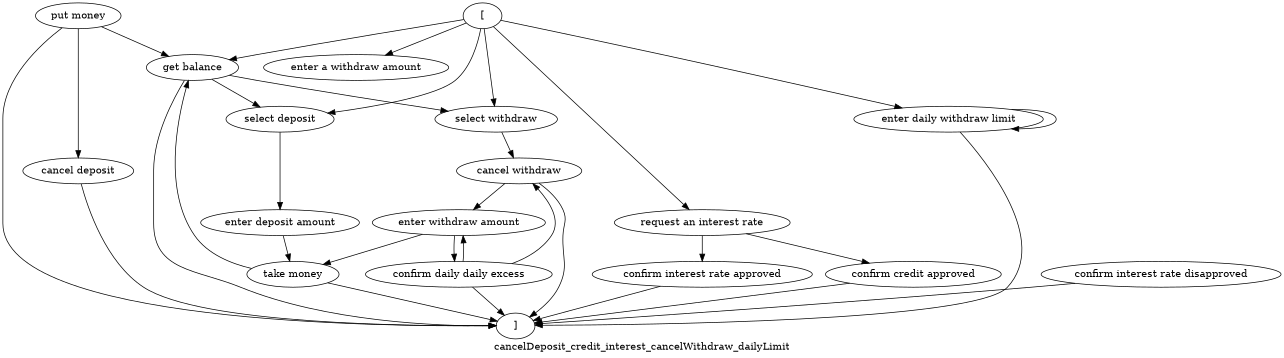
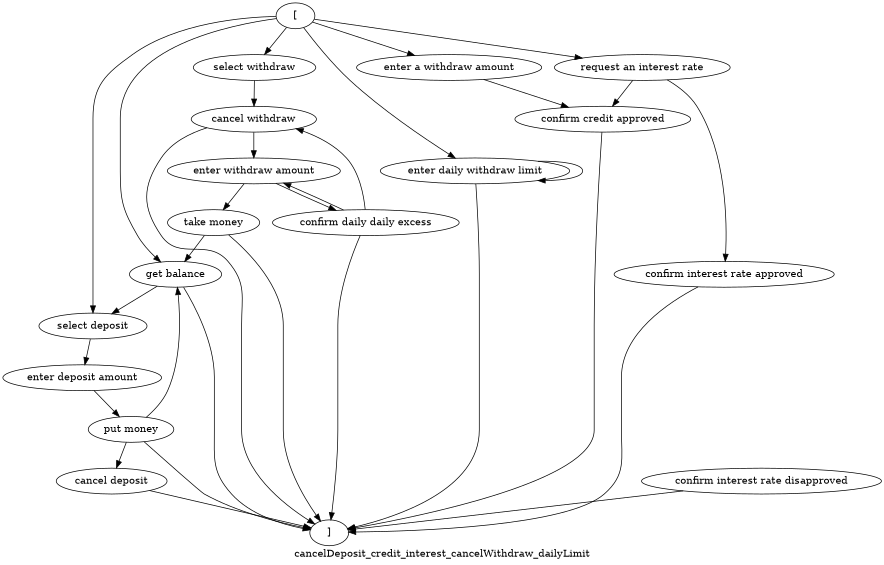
none -> (523, 92)
(335, 93) -> none
(286, 245) -> (104, 401)
